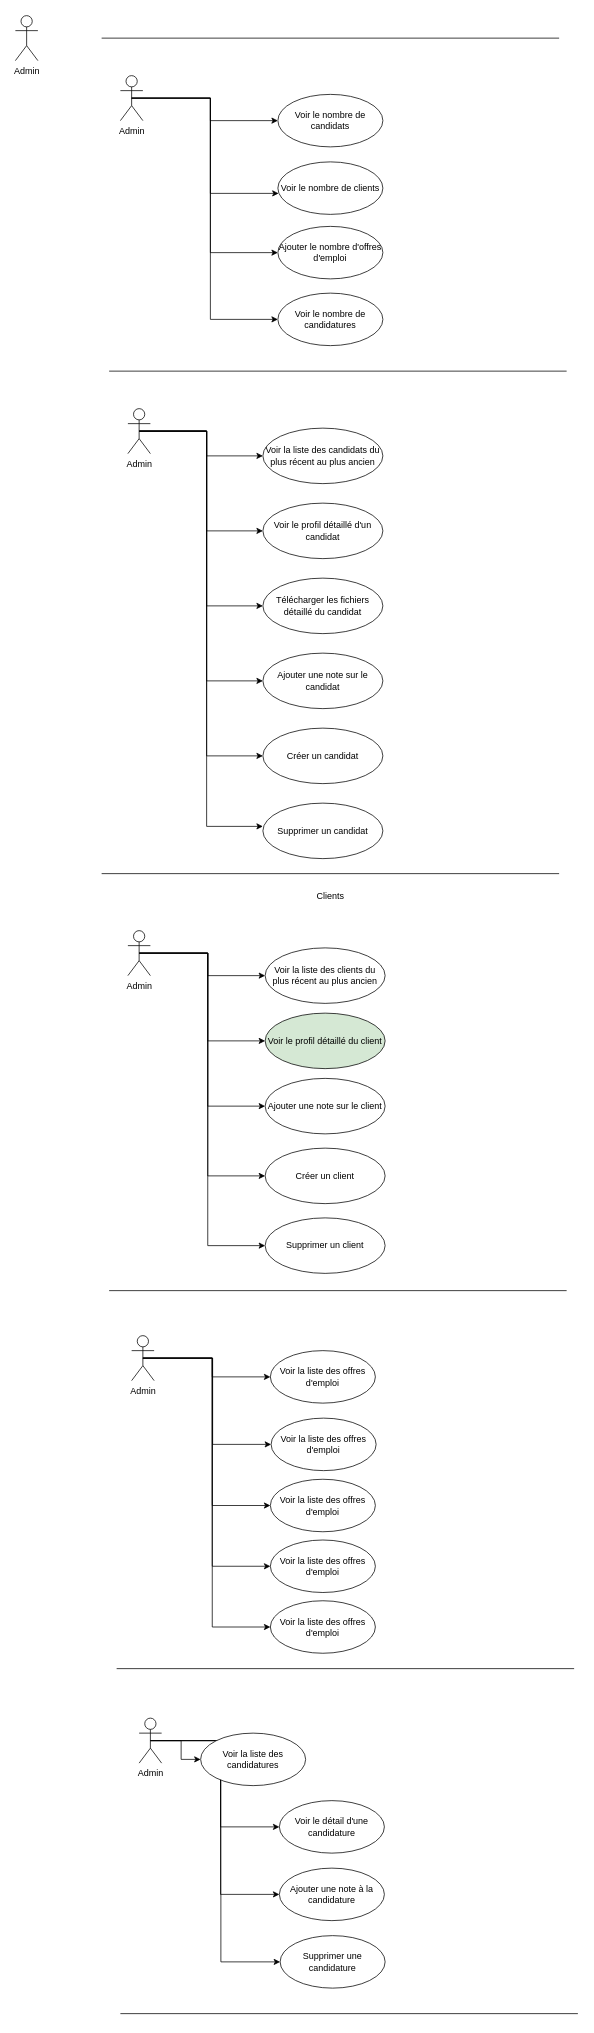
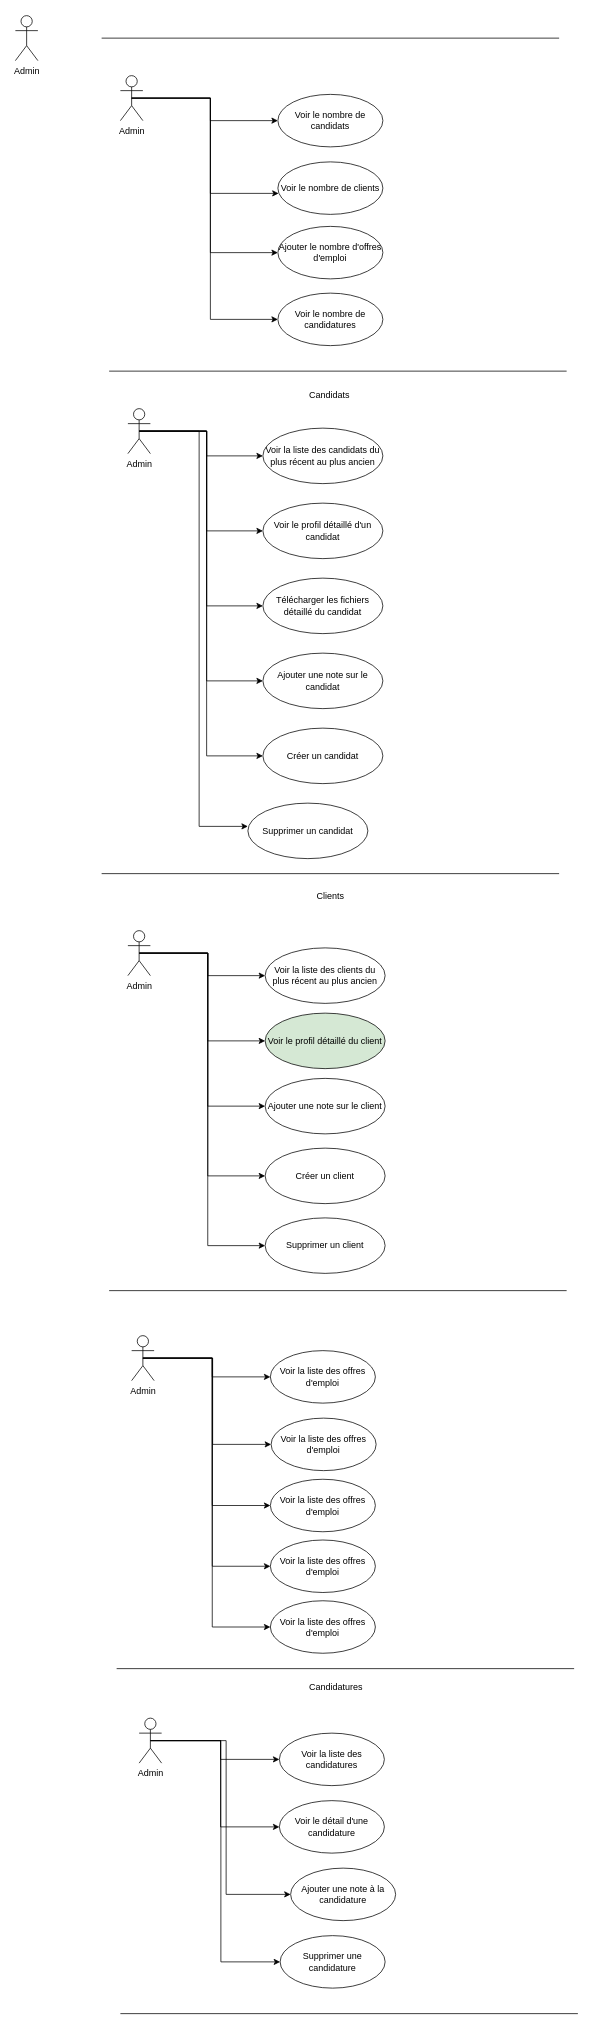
none -> (334, 395)
(323, 831) -> (308, 831)
none -> (342, 1687)
(253, 1759) -> (332, 1759)
(332, 1894) -> (343, 1894)
